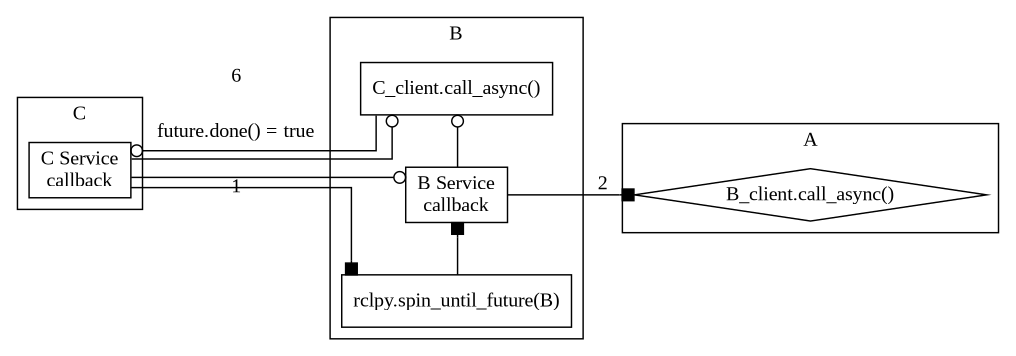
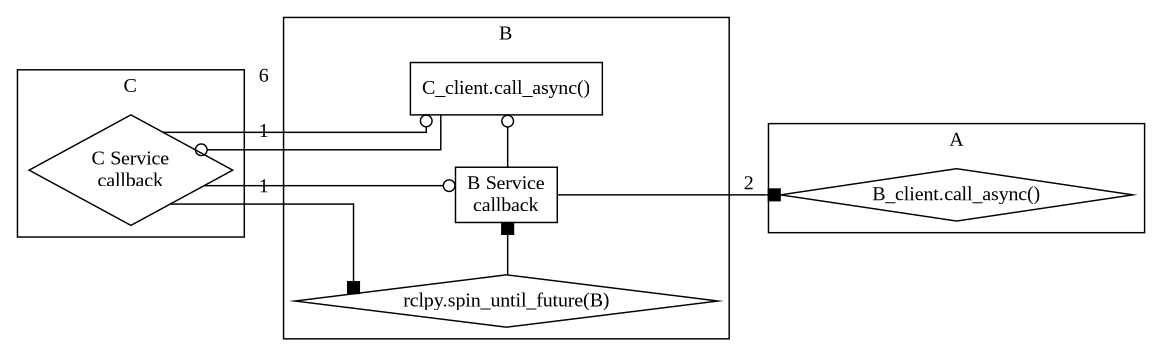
(236, 132) -> (264, 132)
(80, 170) -> (131, 170)
(457, 301) -> (506, 301)
